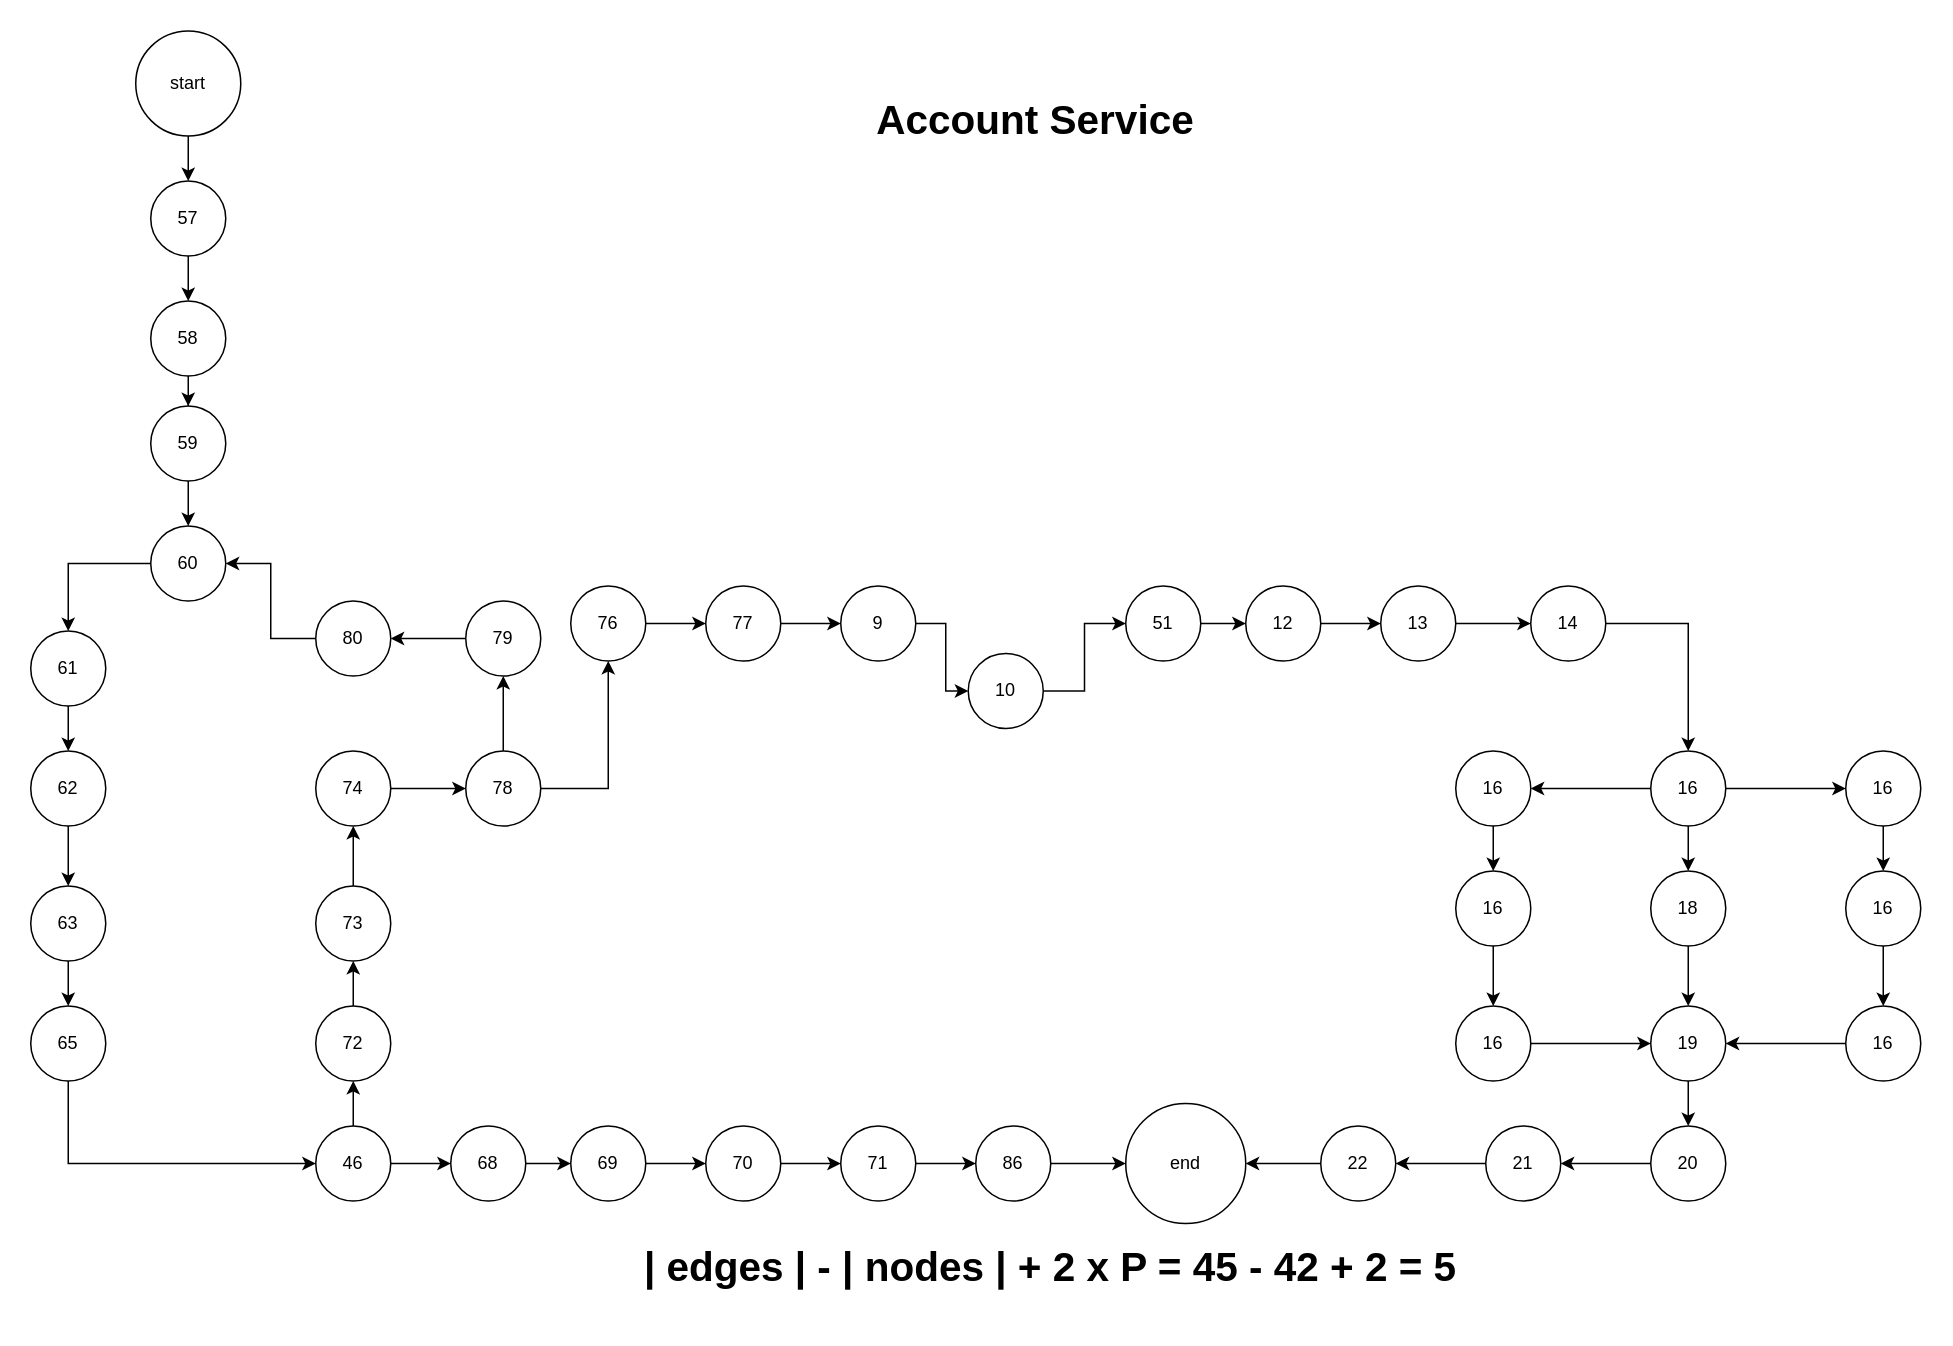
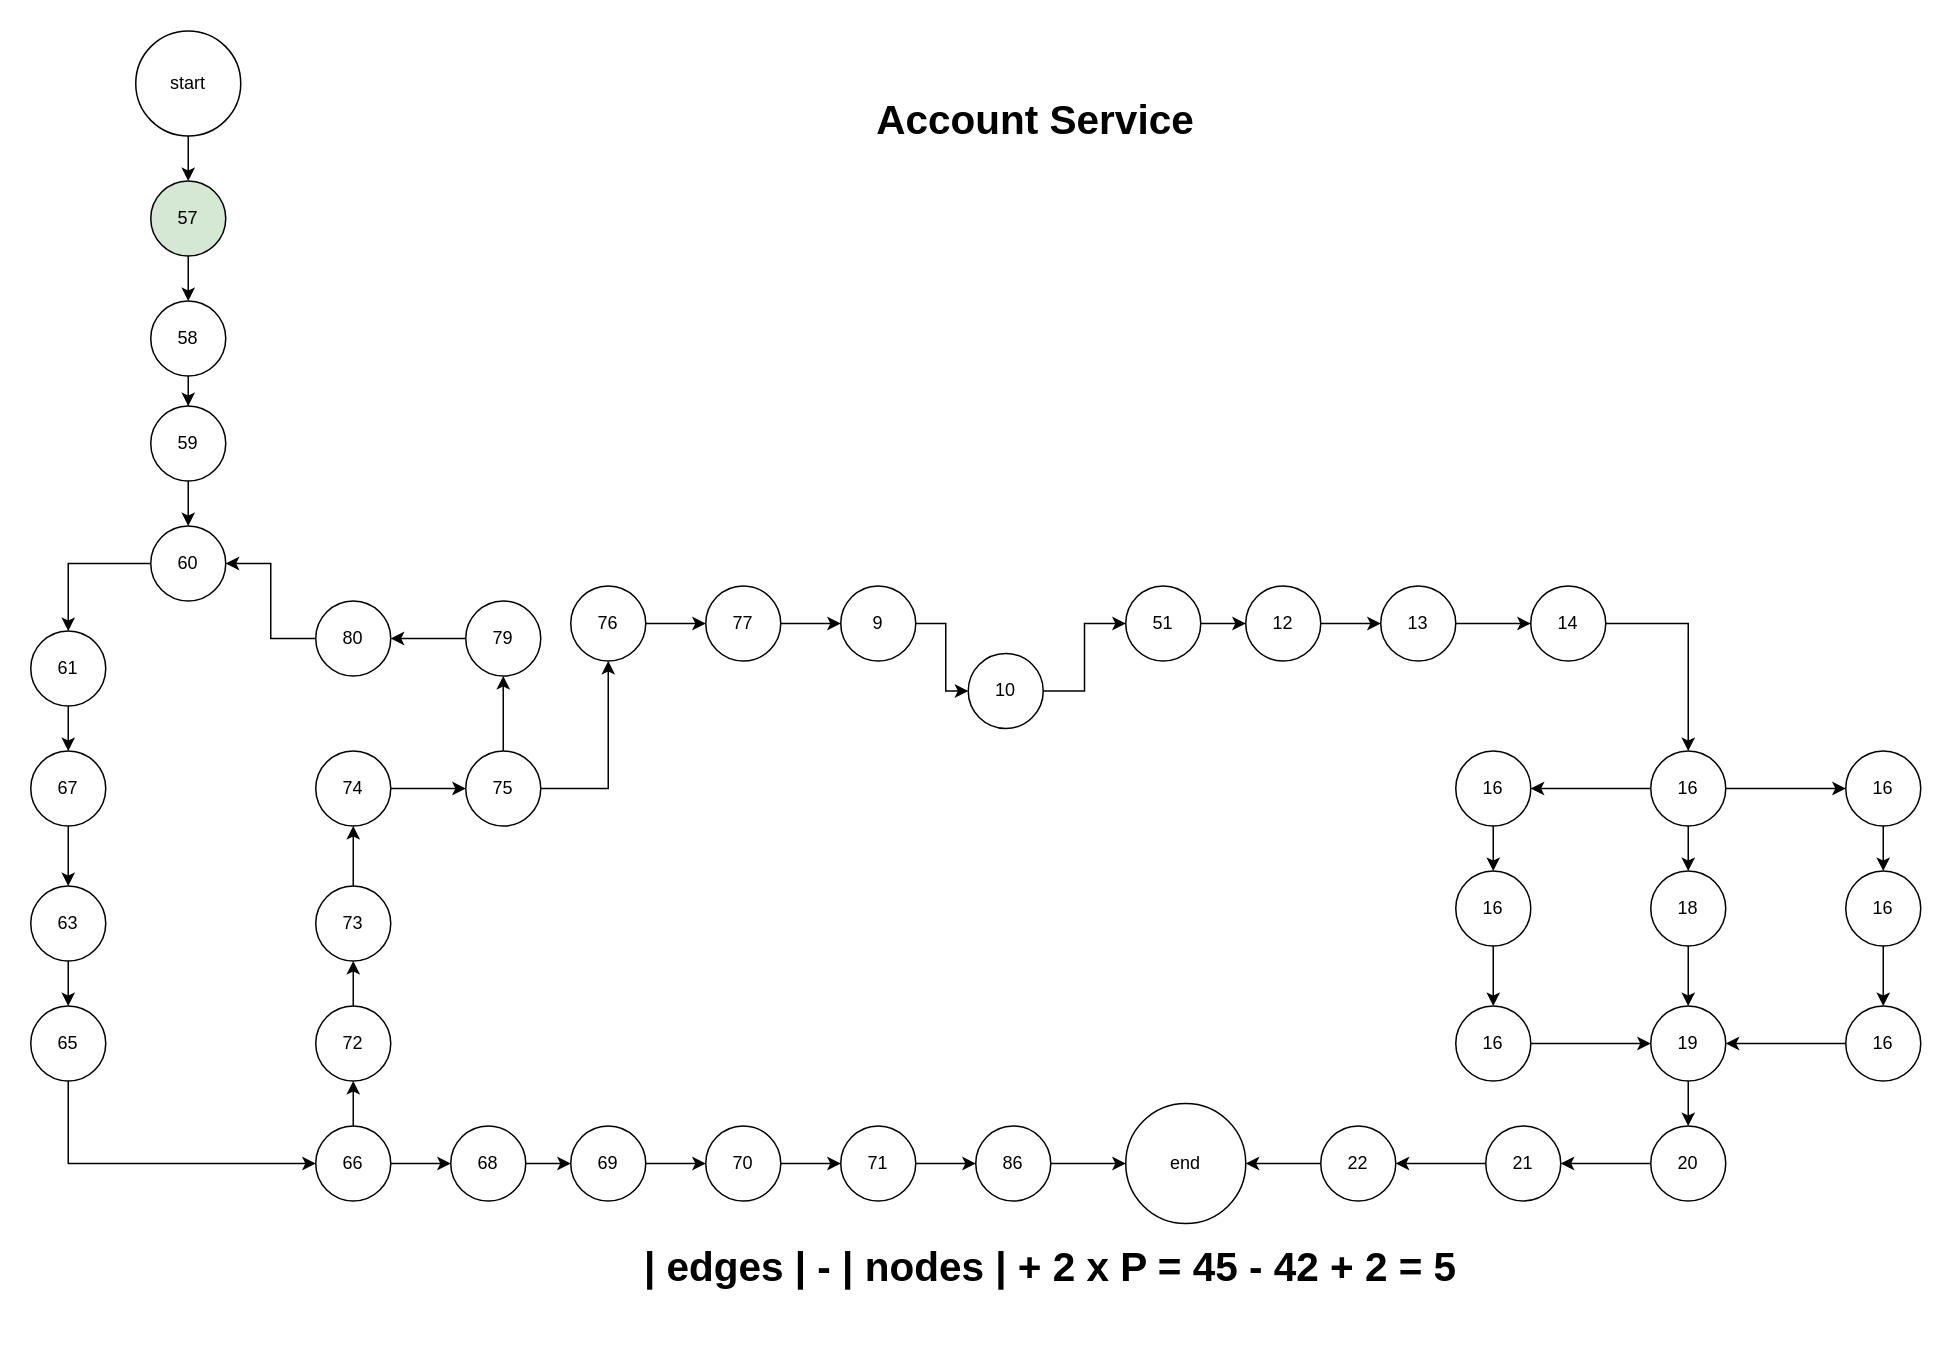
(188, 218) -> (188, 218)
(68, 788) -> (68, 788)
(503, 788) -> (503, 788)
(353, 1163) -> (353, 1163)
